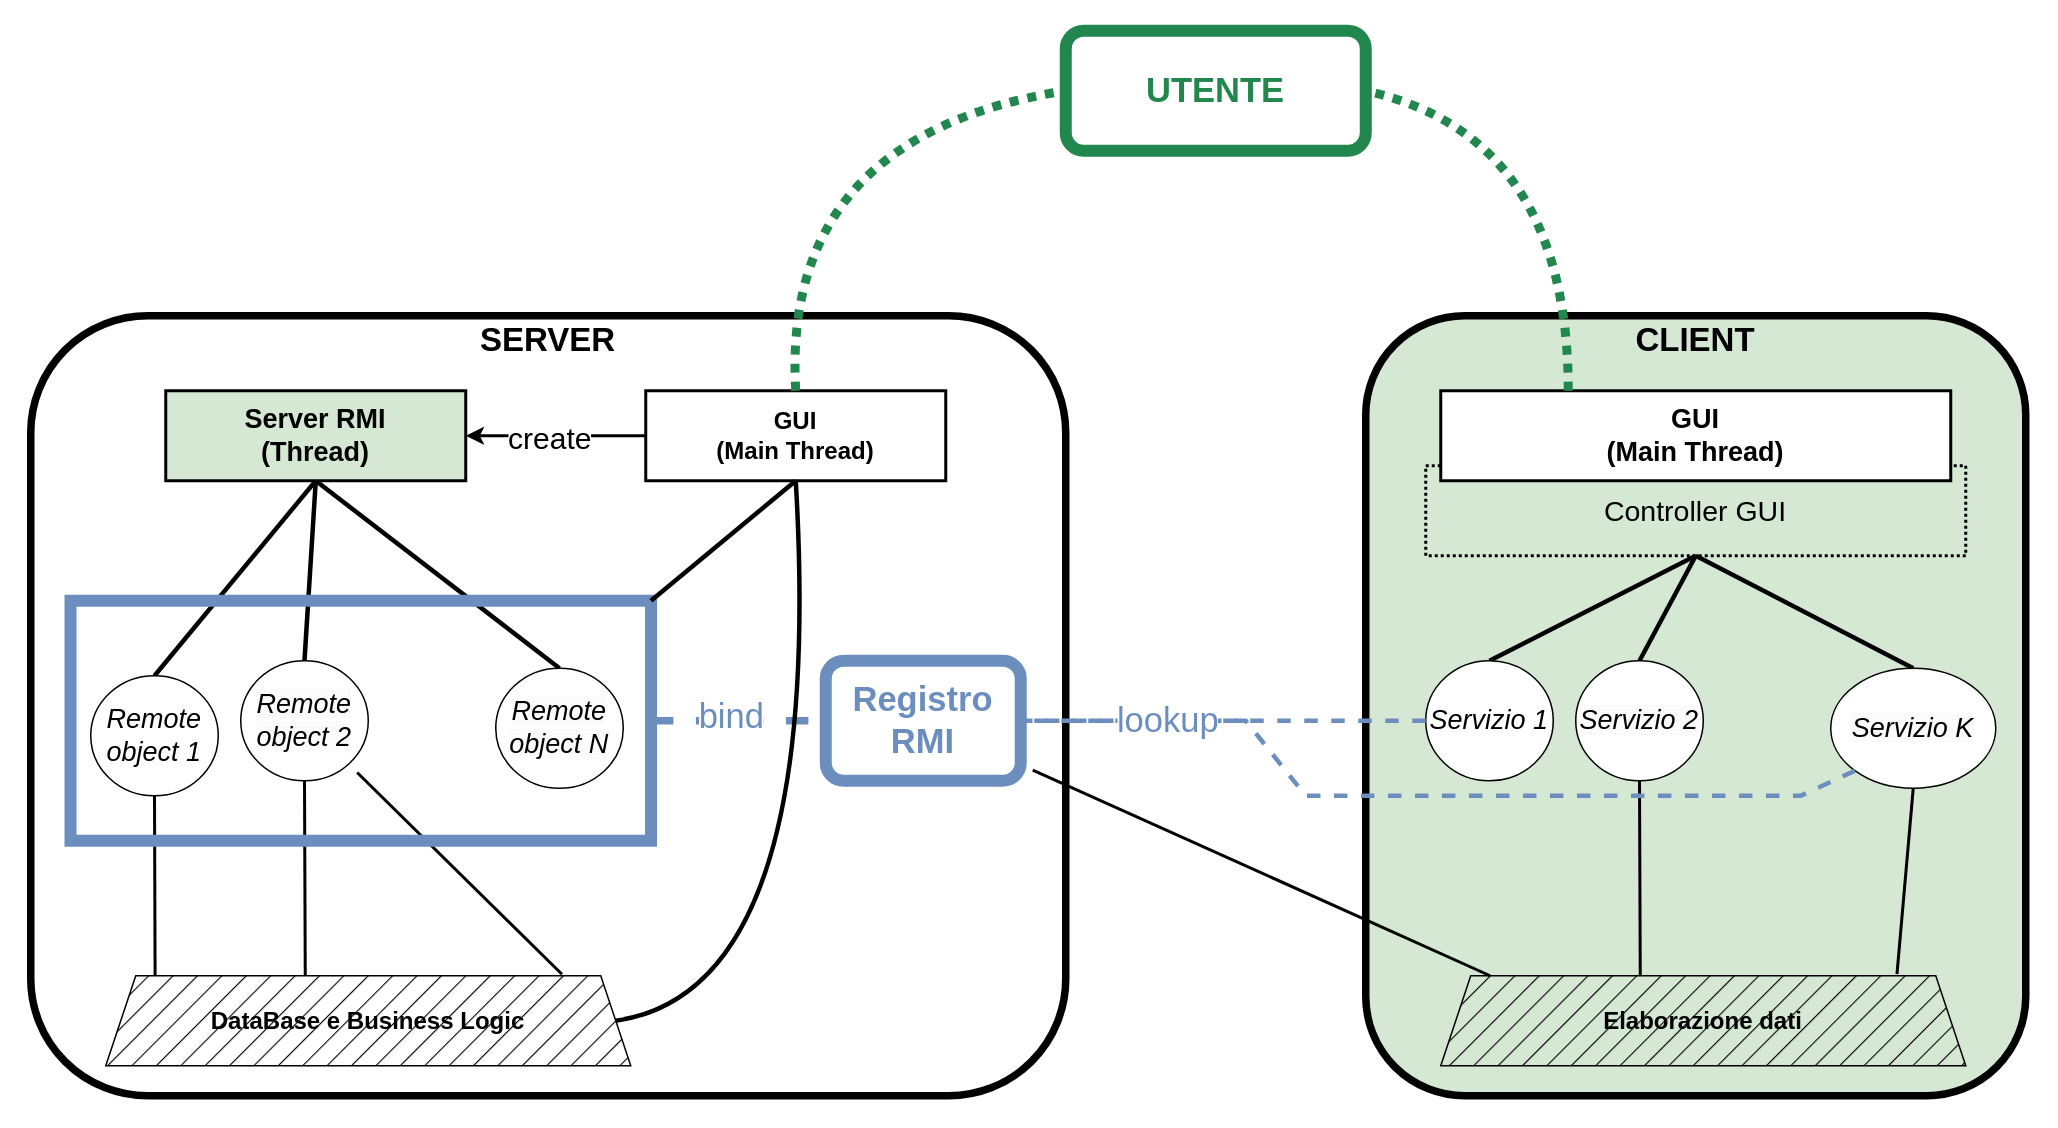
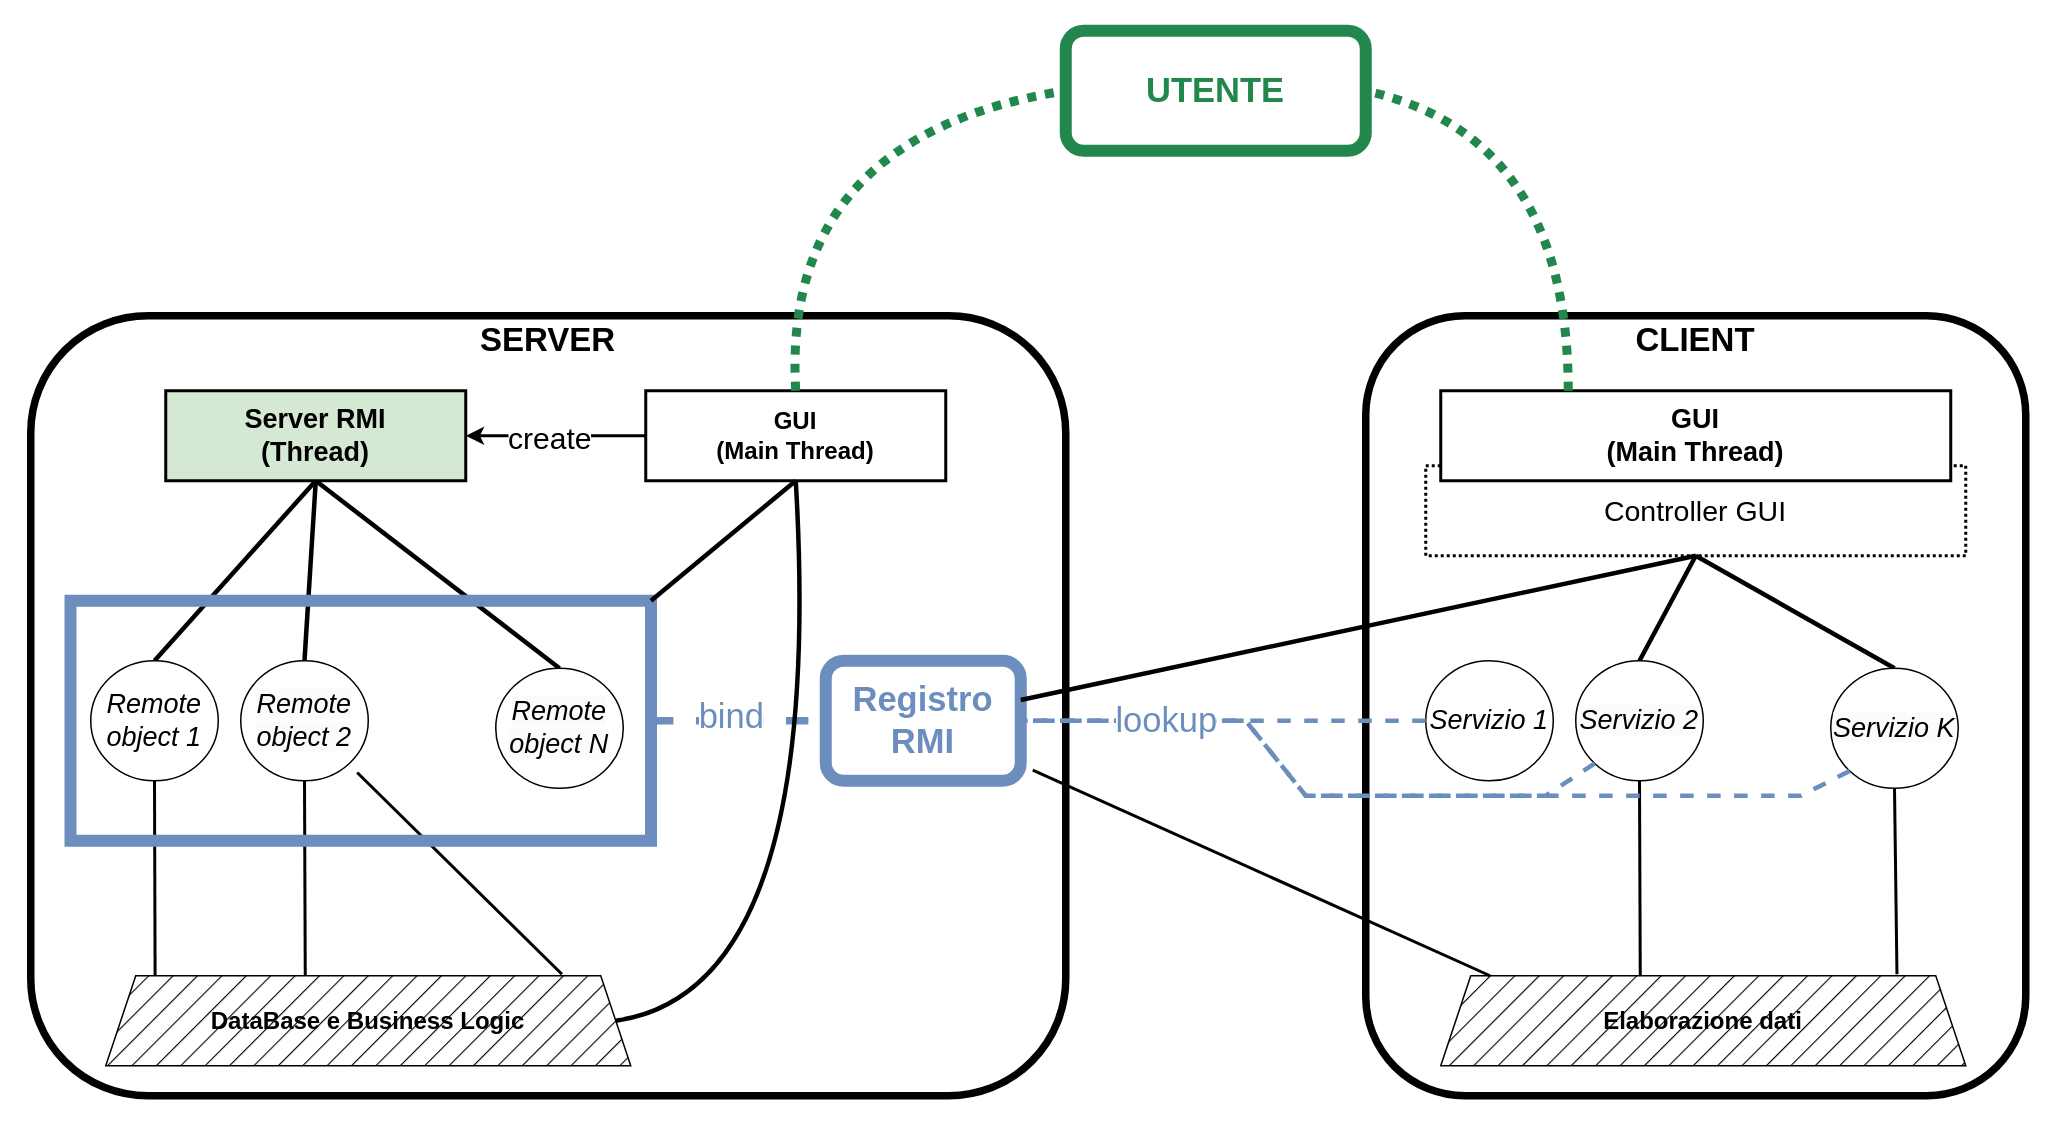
(1396, 327) -> (1396, 327)
(1590, 609) -> (1356, 628)
(1913, 728) -> (1895, 728)
(155, 736) -> (155, 721)
none -> (1566, 782)
